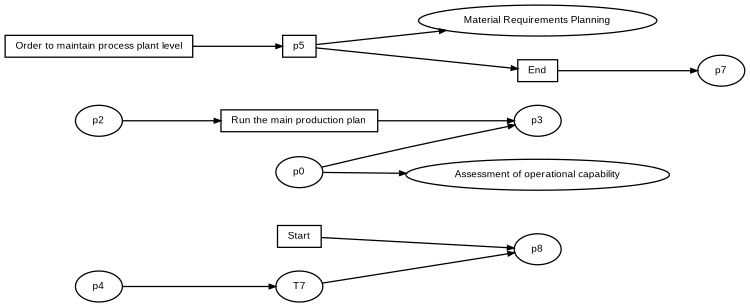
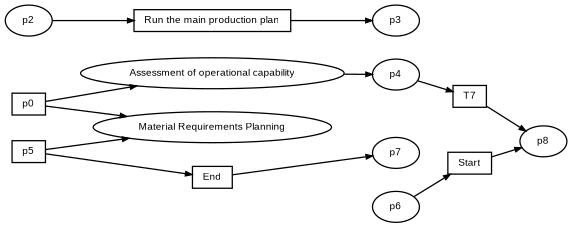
(99, 46) -> none
none -> (355, 74)
(415, 146) -> (83, 111)
(299, 172) -> (29, 104)
none -> (396, 207)
(299, 287) -> (470, 96)
